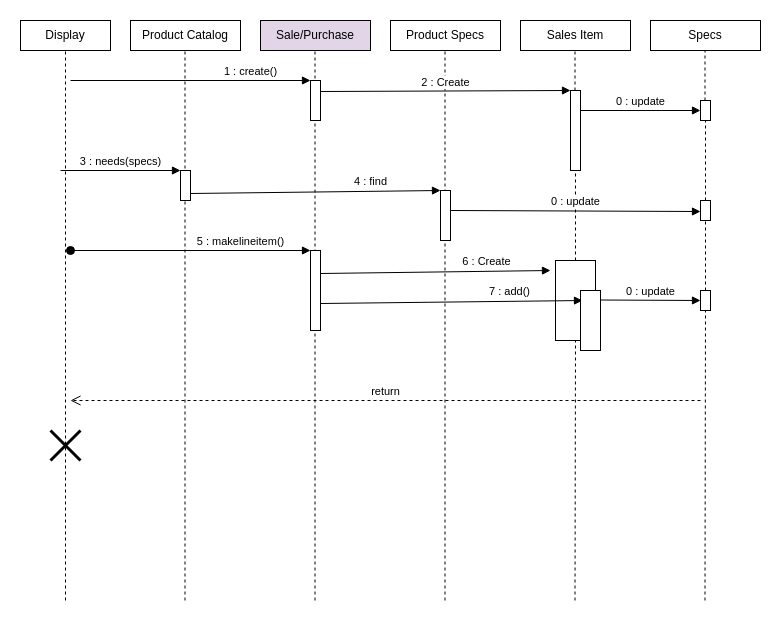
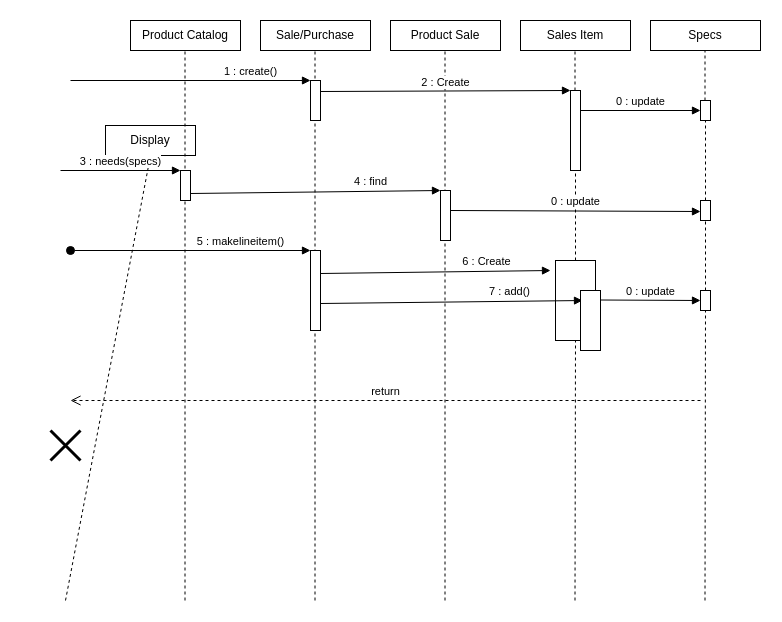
(66, 36) -> (151, 141)
(316, 36) -> (316, 36)
(446, 36) -> (446, 36)
